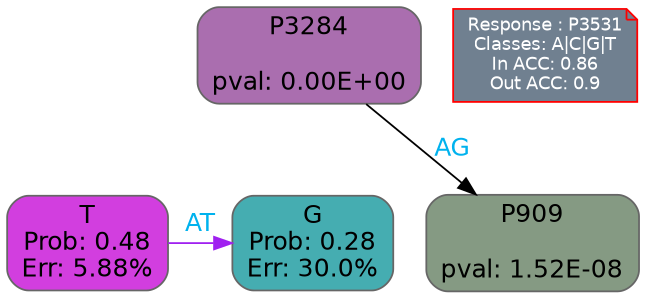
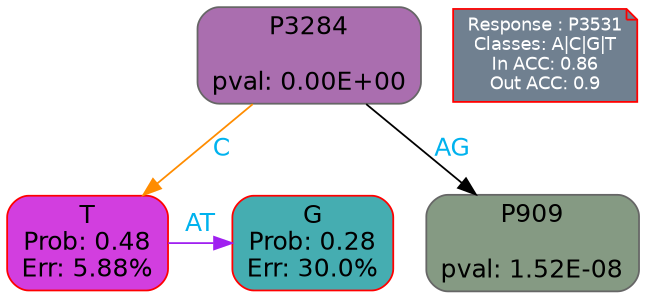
none -> (205, 144)
(88, 243) -> (88, 243)
(313, 243) -> (313, 243)
